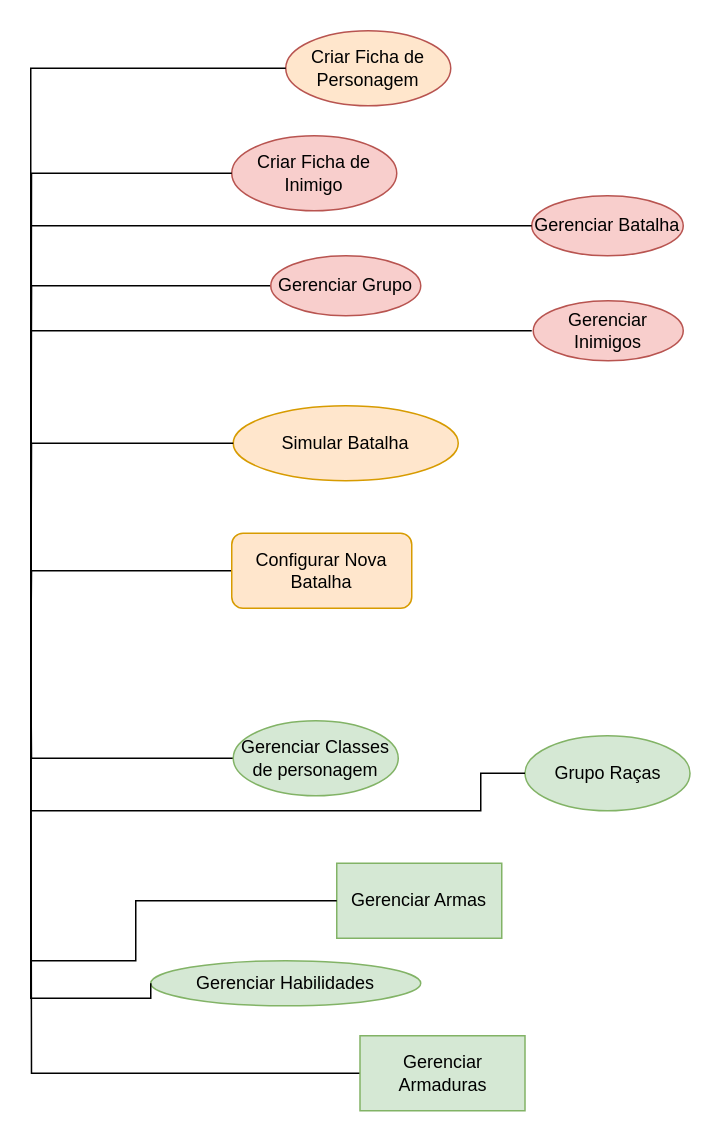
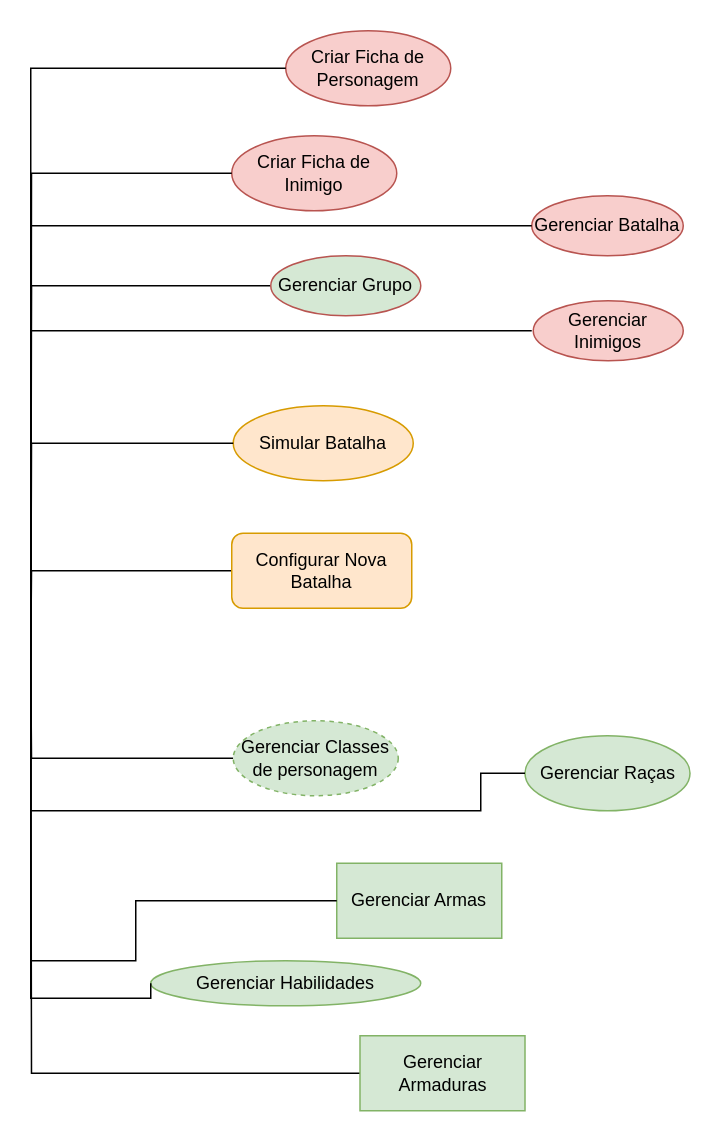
(368, 68) -> (368, 68)
(346, 286) -> (346, 286)
(346, 443) -> (323, 443)
(316, 758) -> (316, 758)
(608, 773) -> (608, 773)
